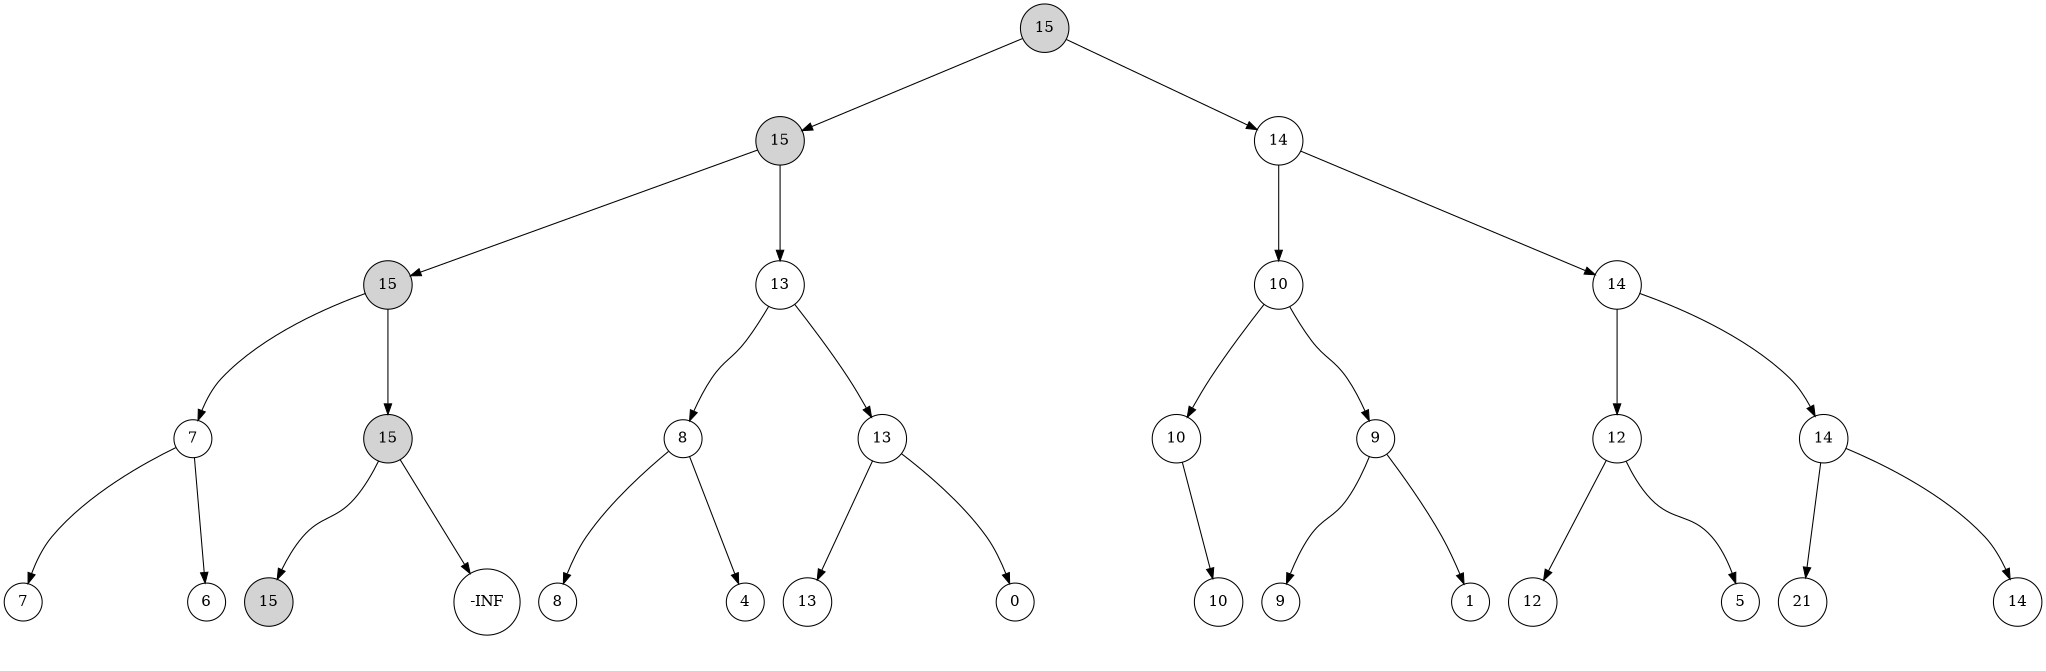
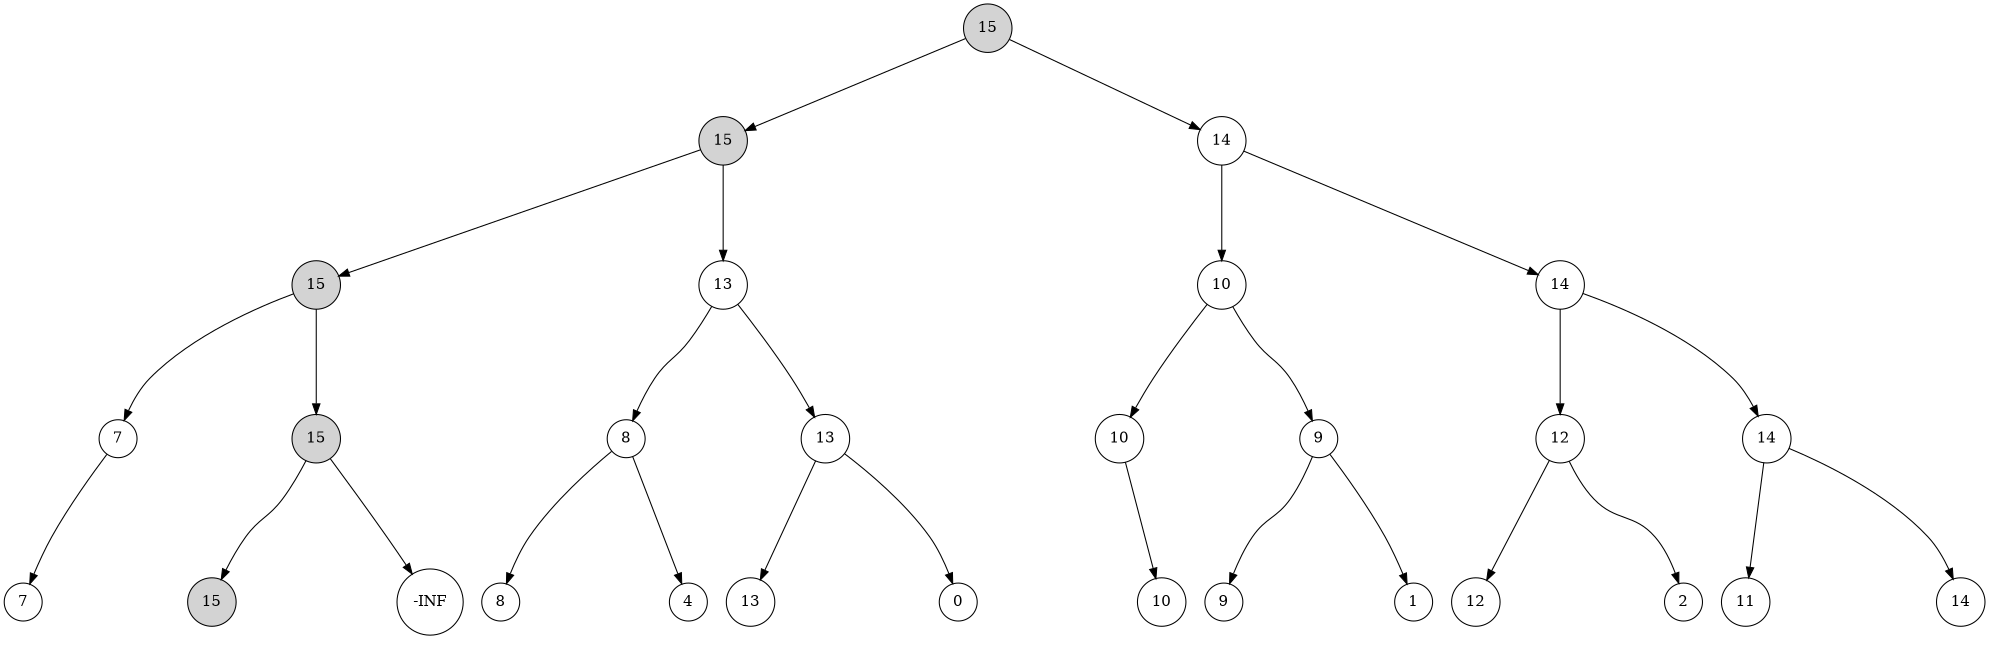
(207, 602) -> none
(1740, 602) -> (1684, 602)
(1803, 602) -> (1746, 602)
